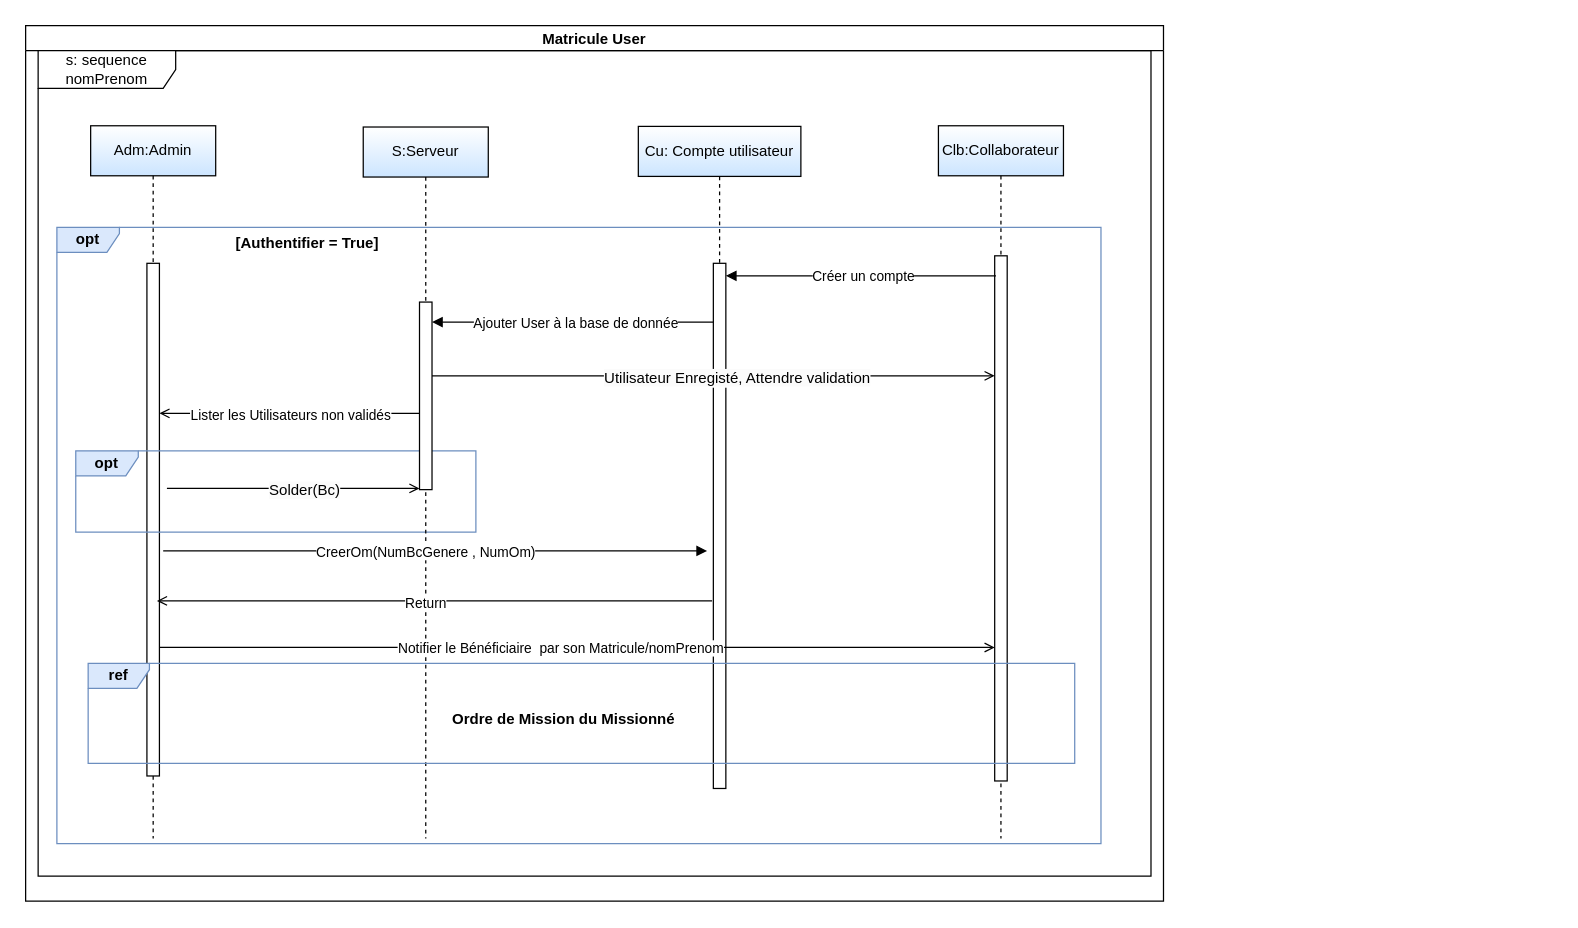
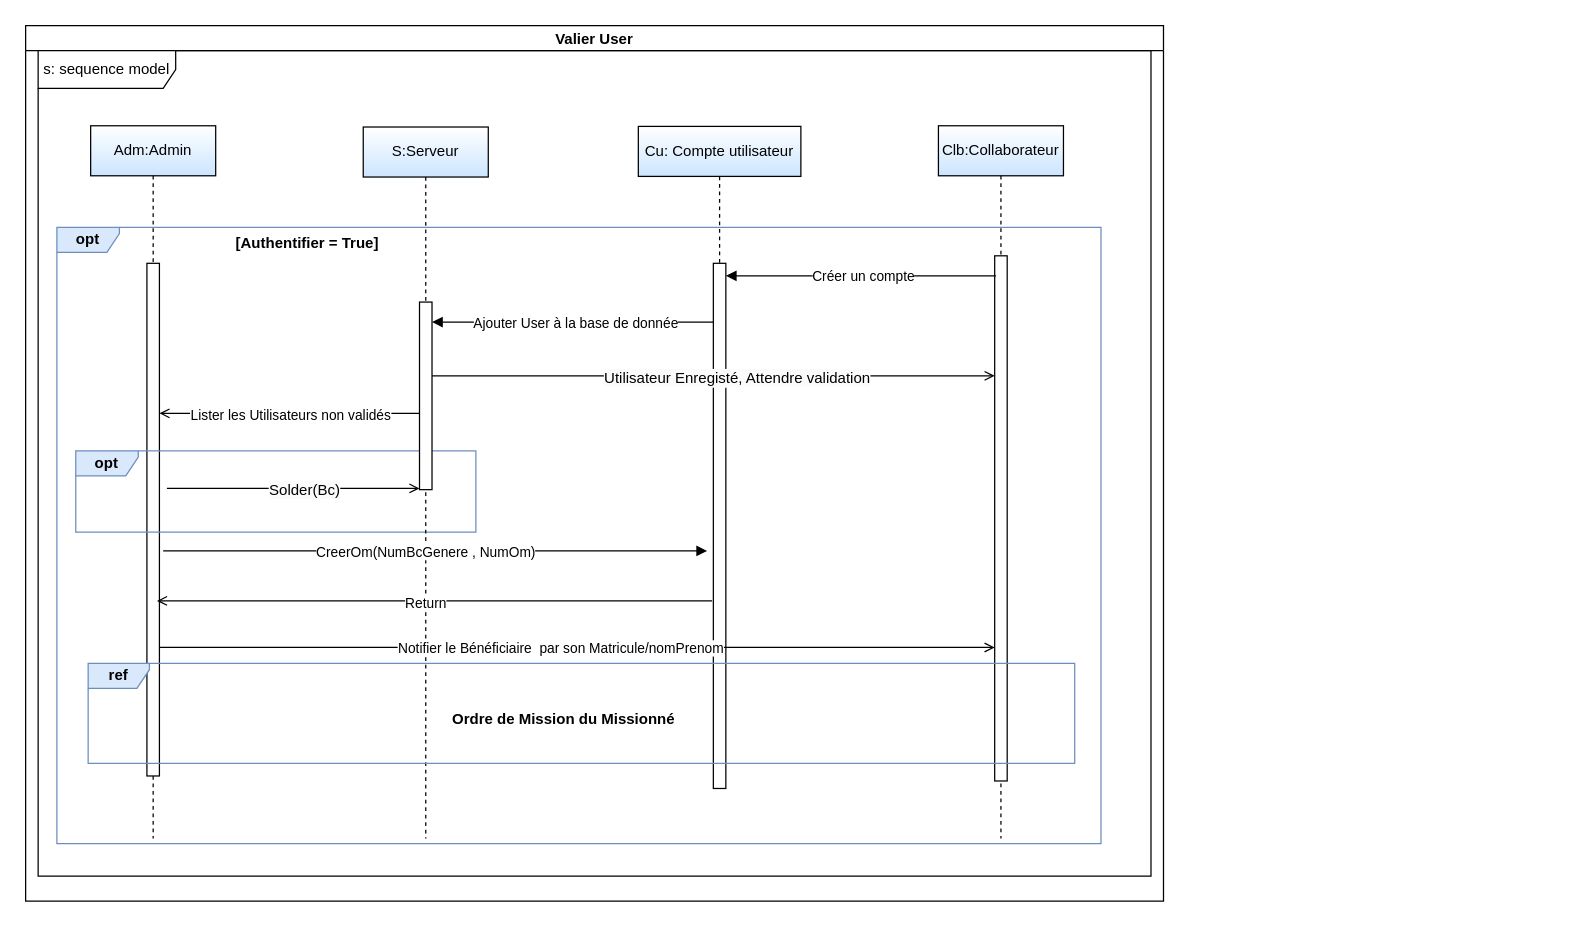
(594, 39) -> (594, 39)
(107, 69) -> (107, 69)
